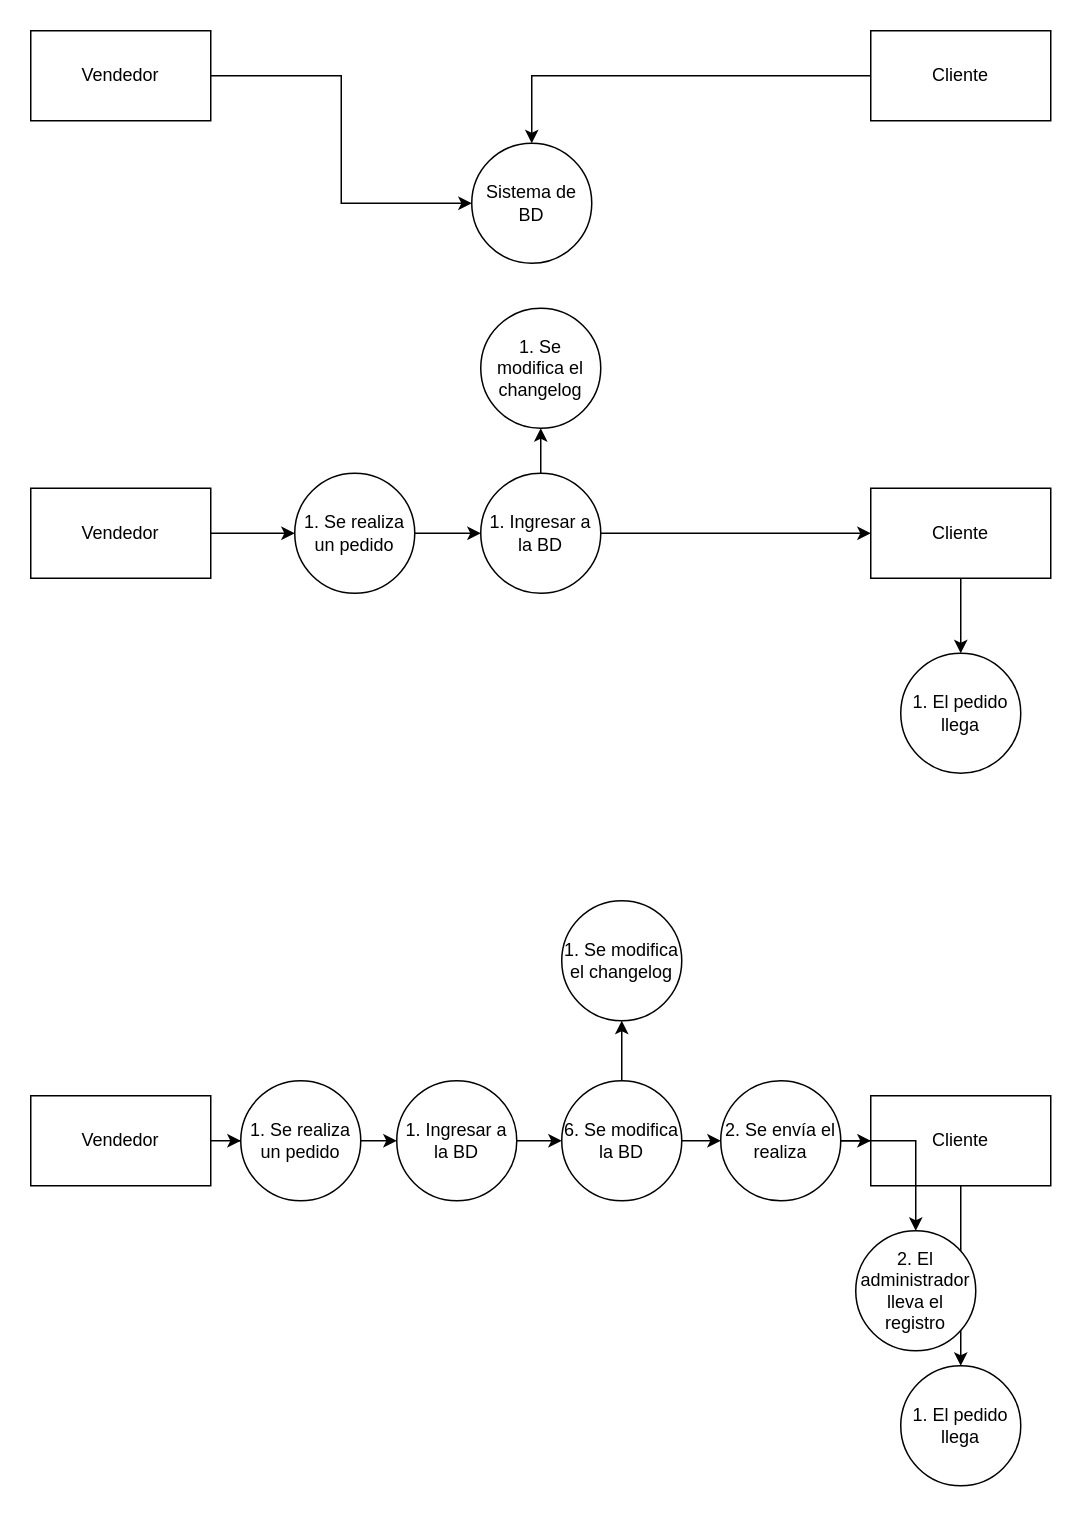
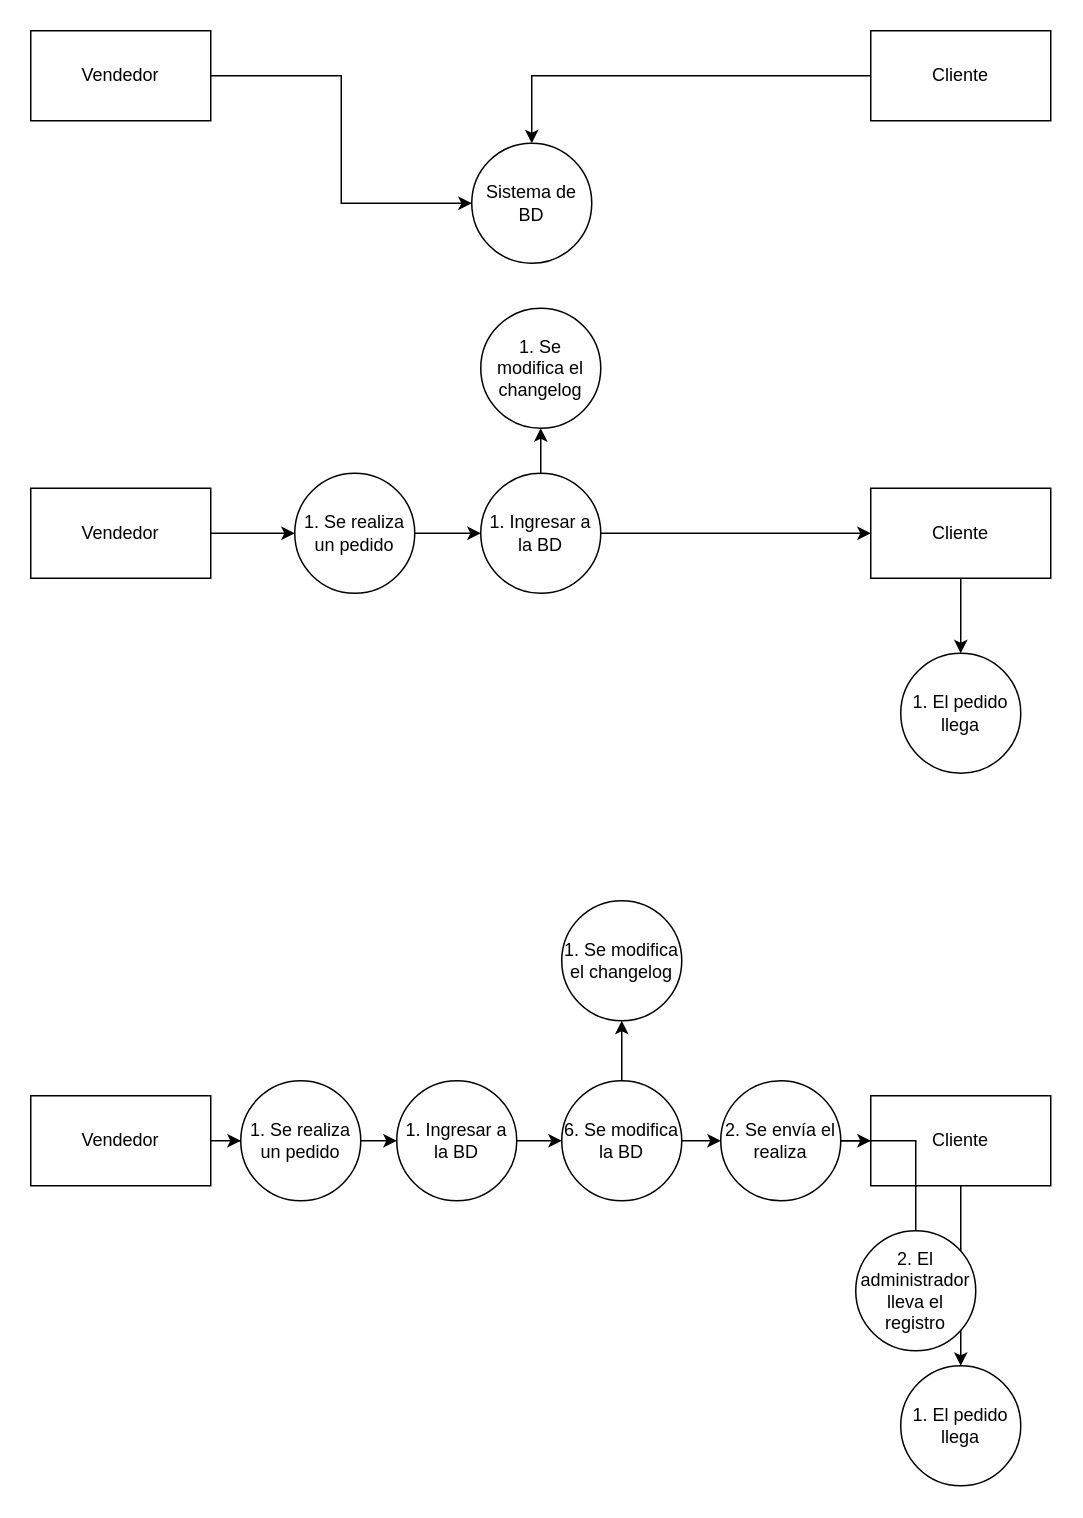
(916, 1219) -> (916, 1223)
